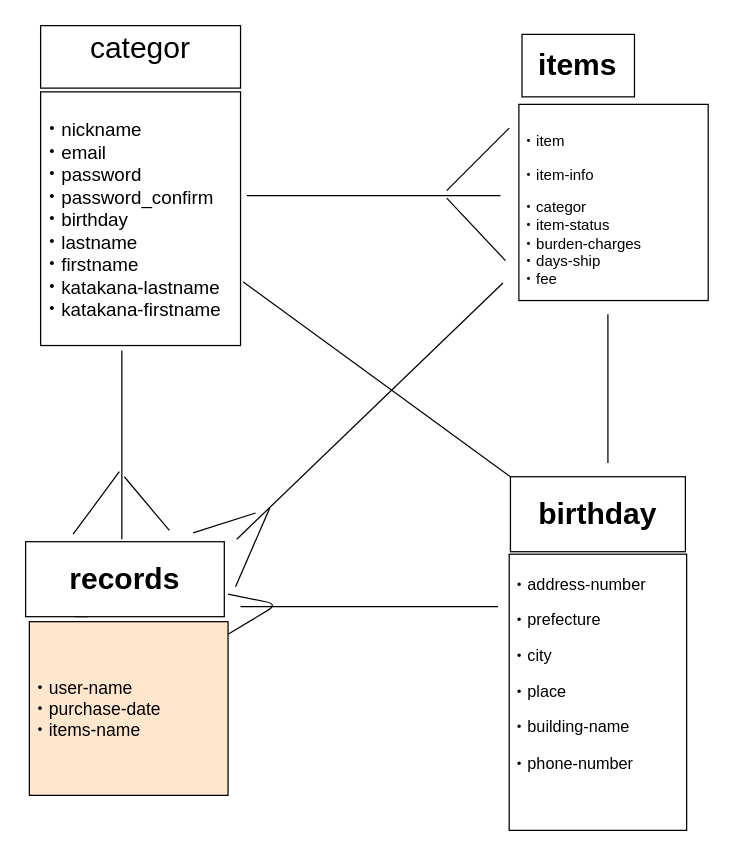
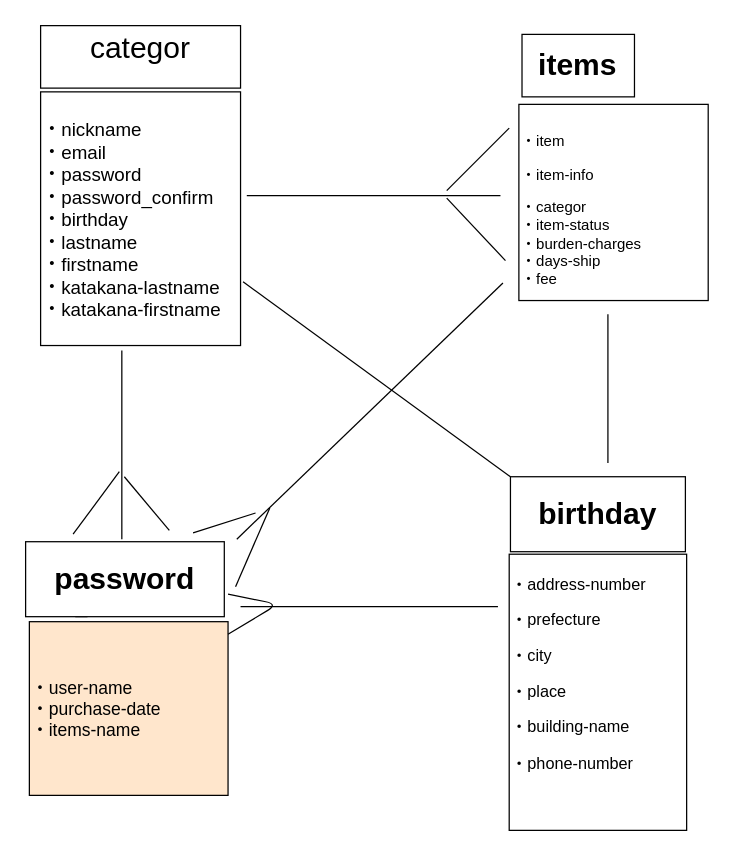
(125, 579) -> (125, 579)
